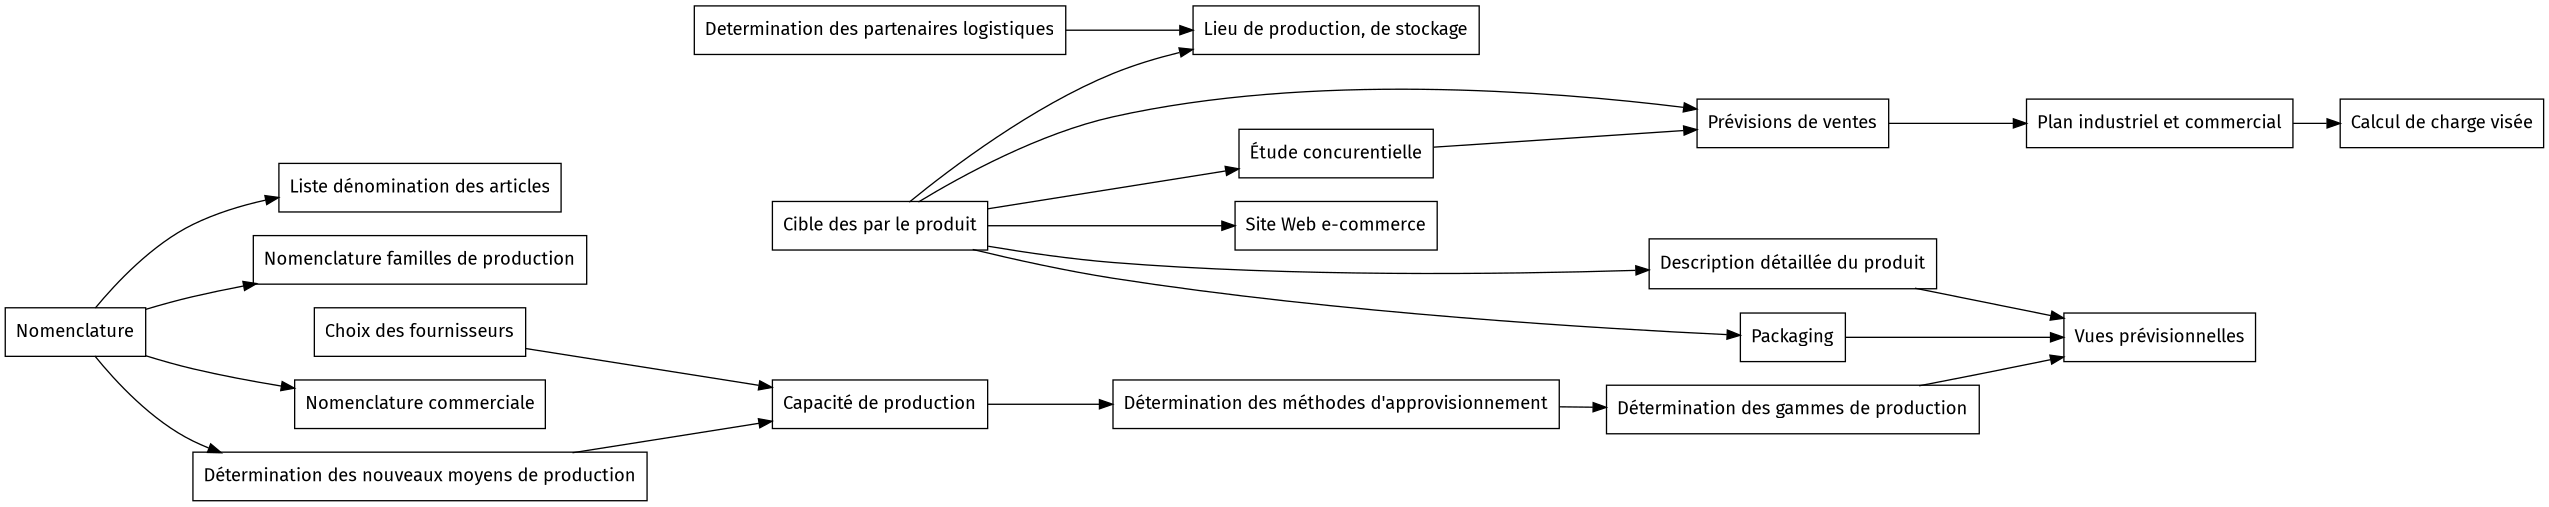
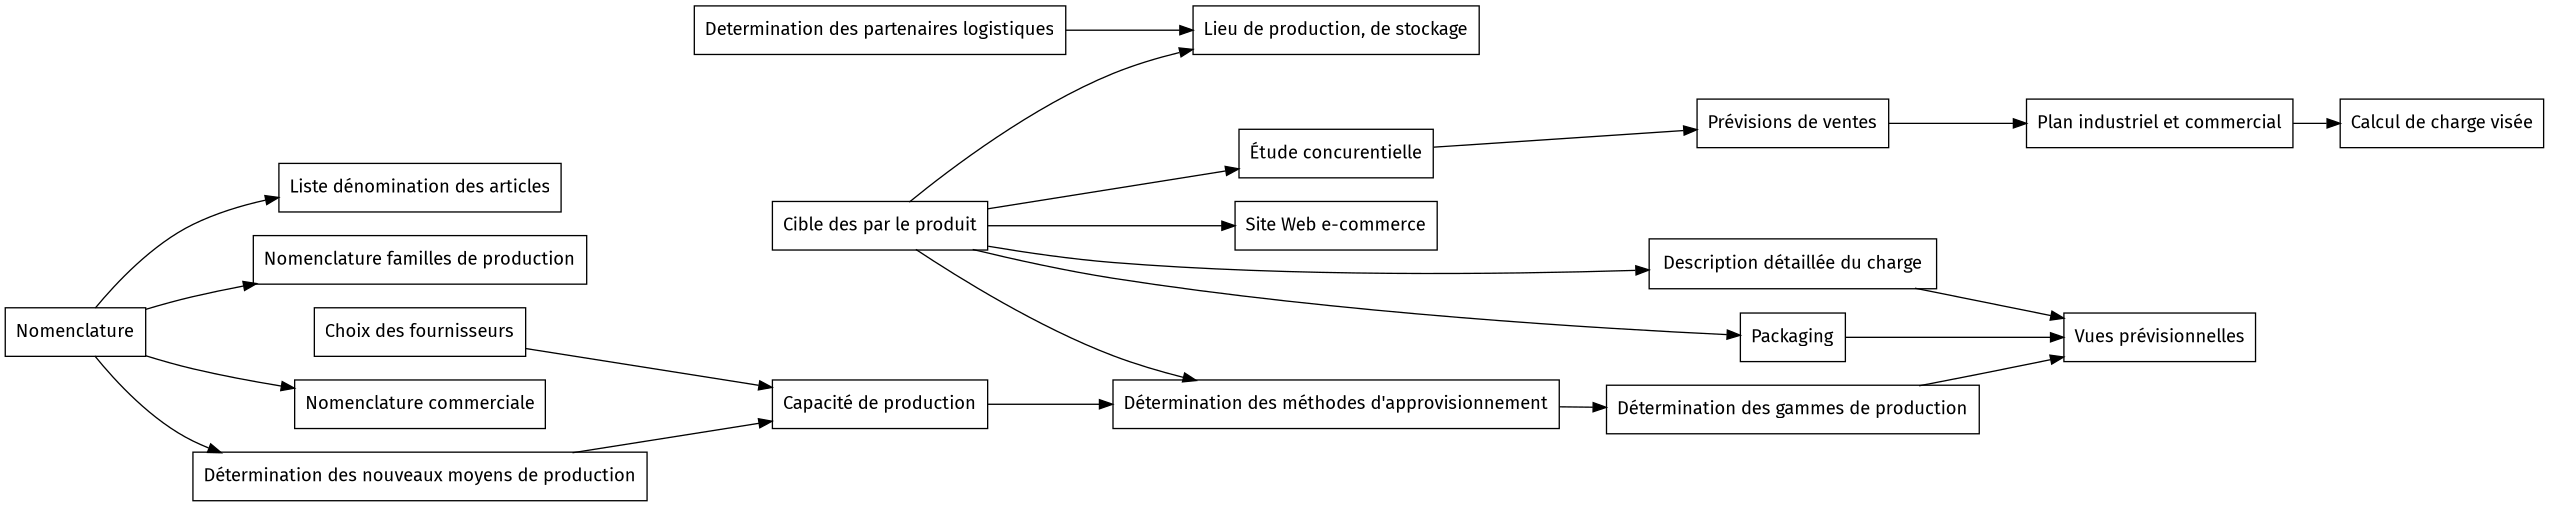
(1291, 93) -> (1044, 325)
(1793, 264) -> (1793, 264)
